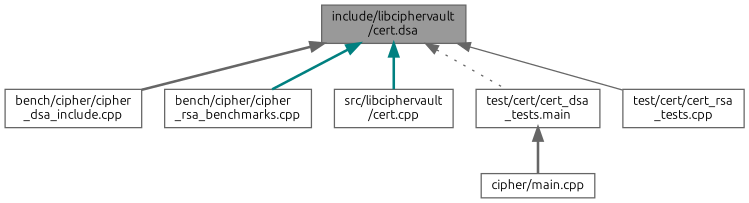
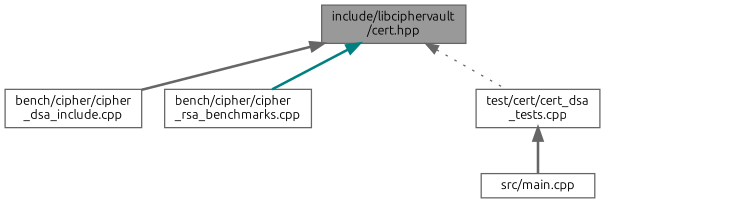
(394, 24) -> (394, 24)
(394, 108) -> none
(538, 108) -> (538, 108)
(684, 108) -> none
(538, 186) -> (538, 186)
